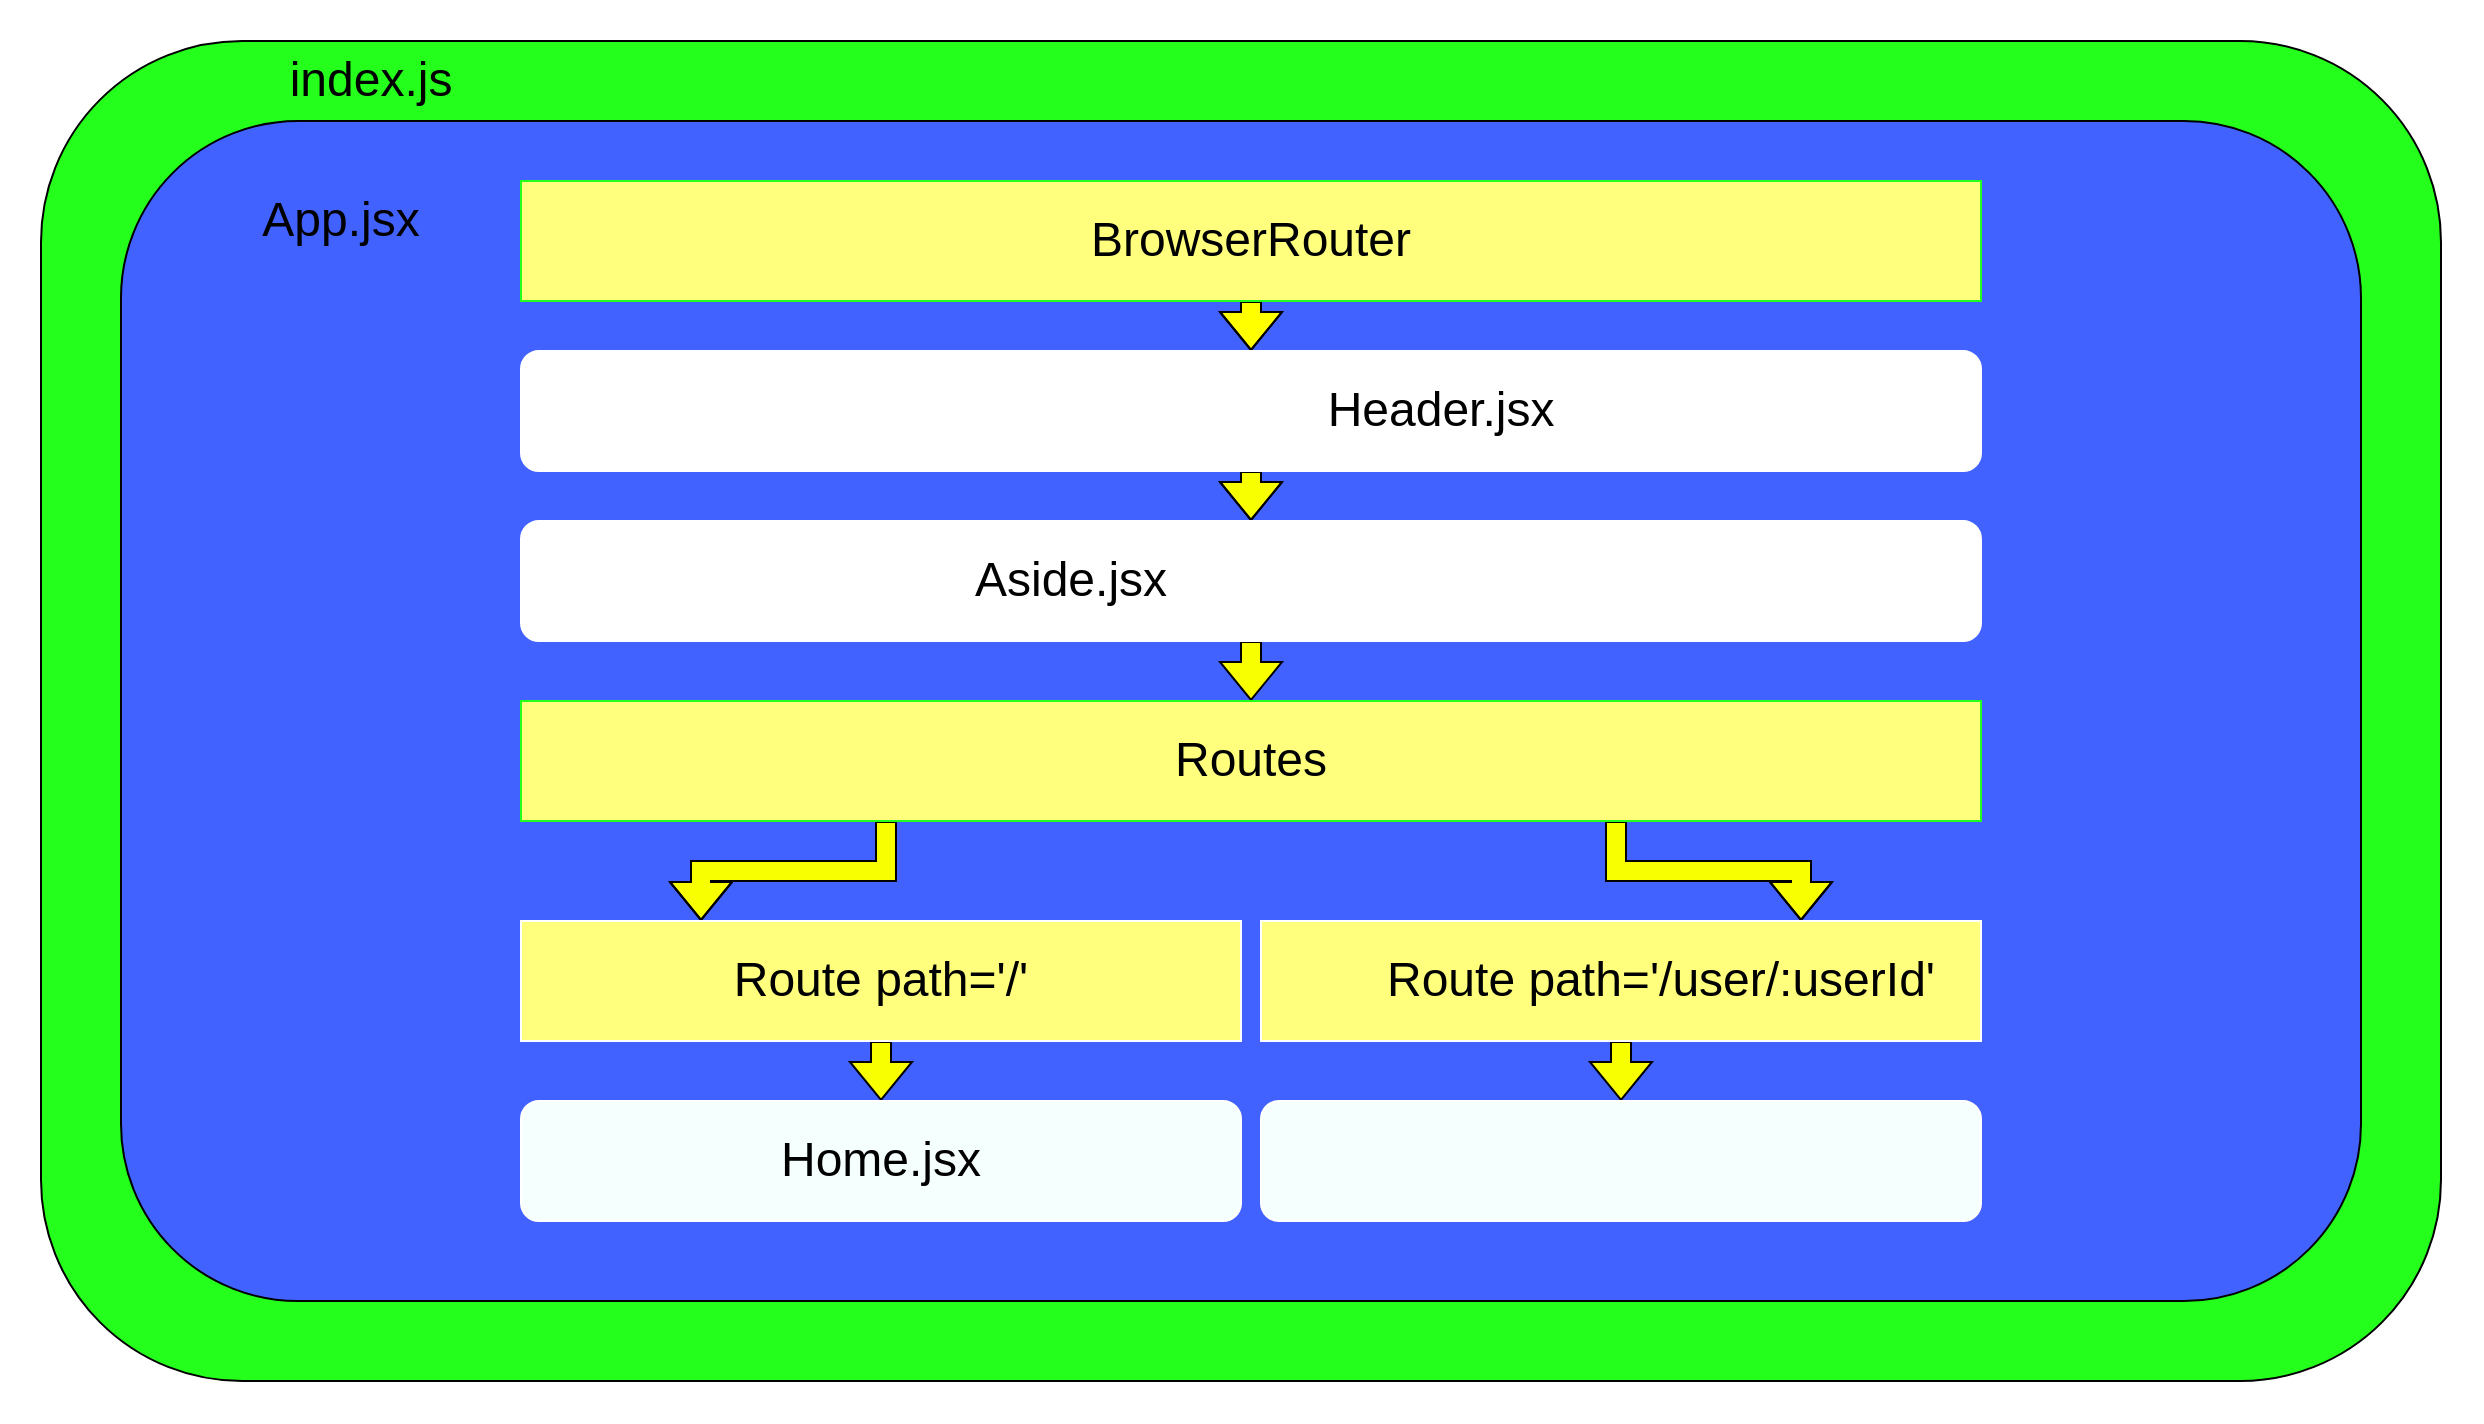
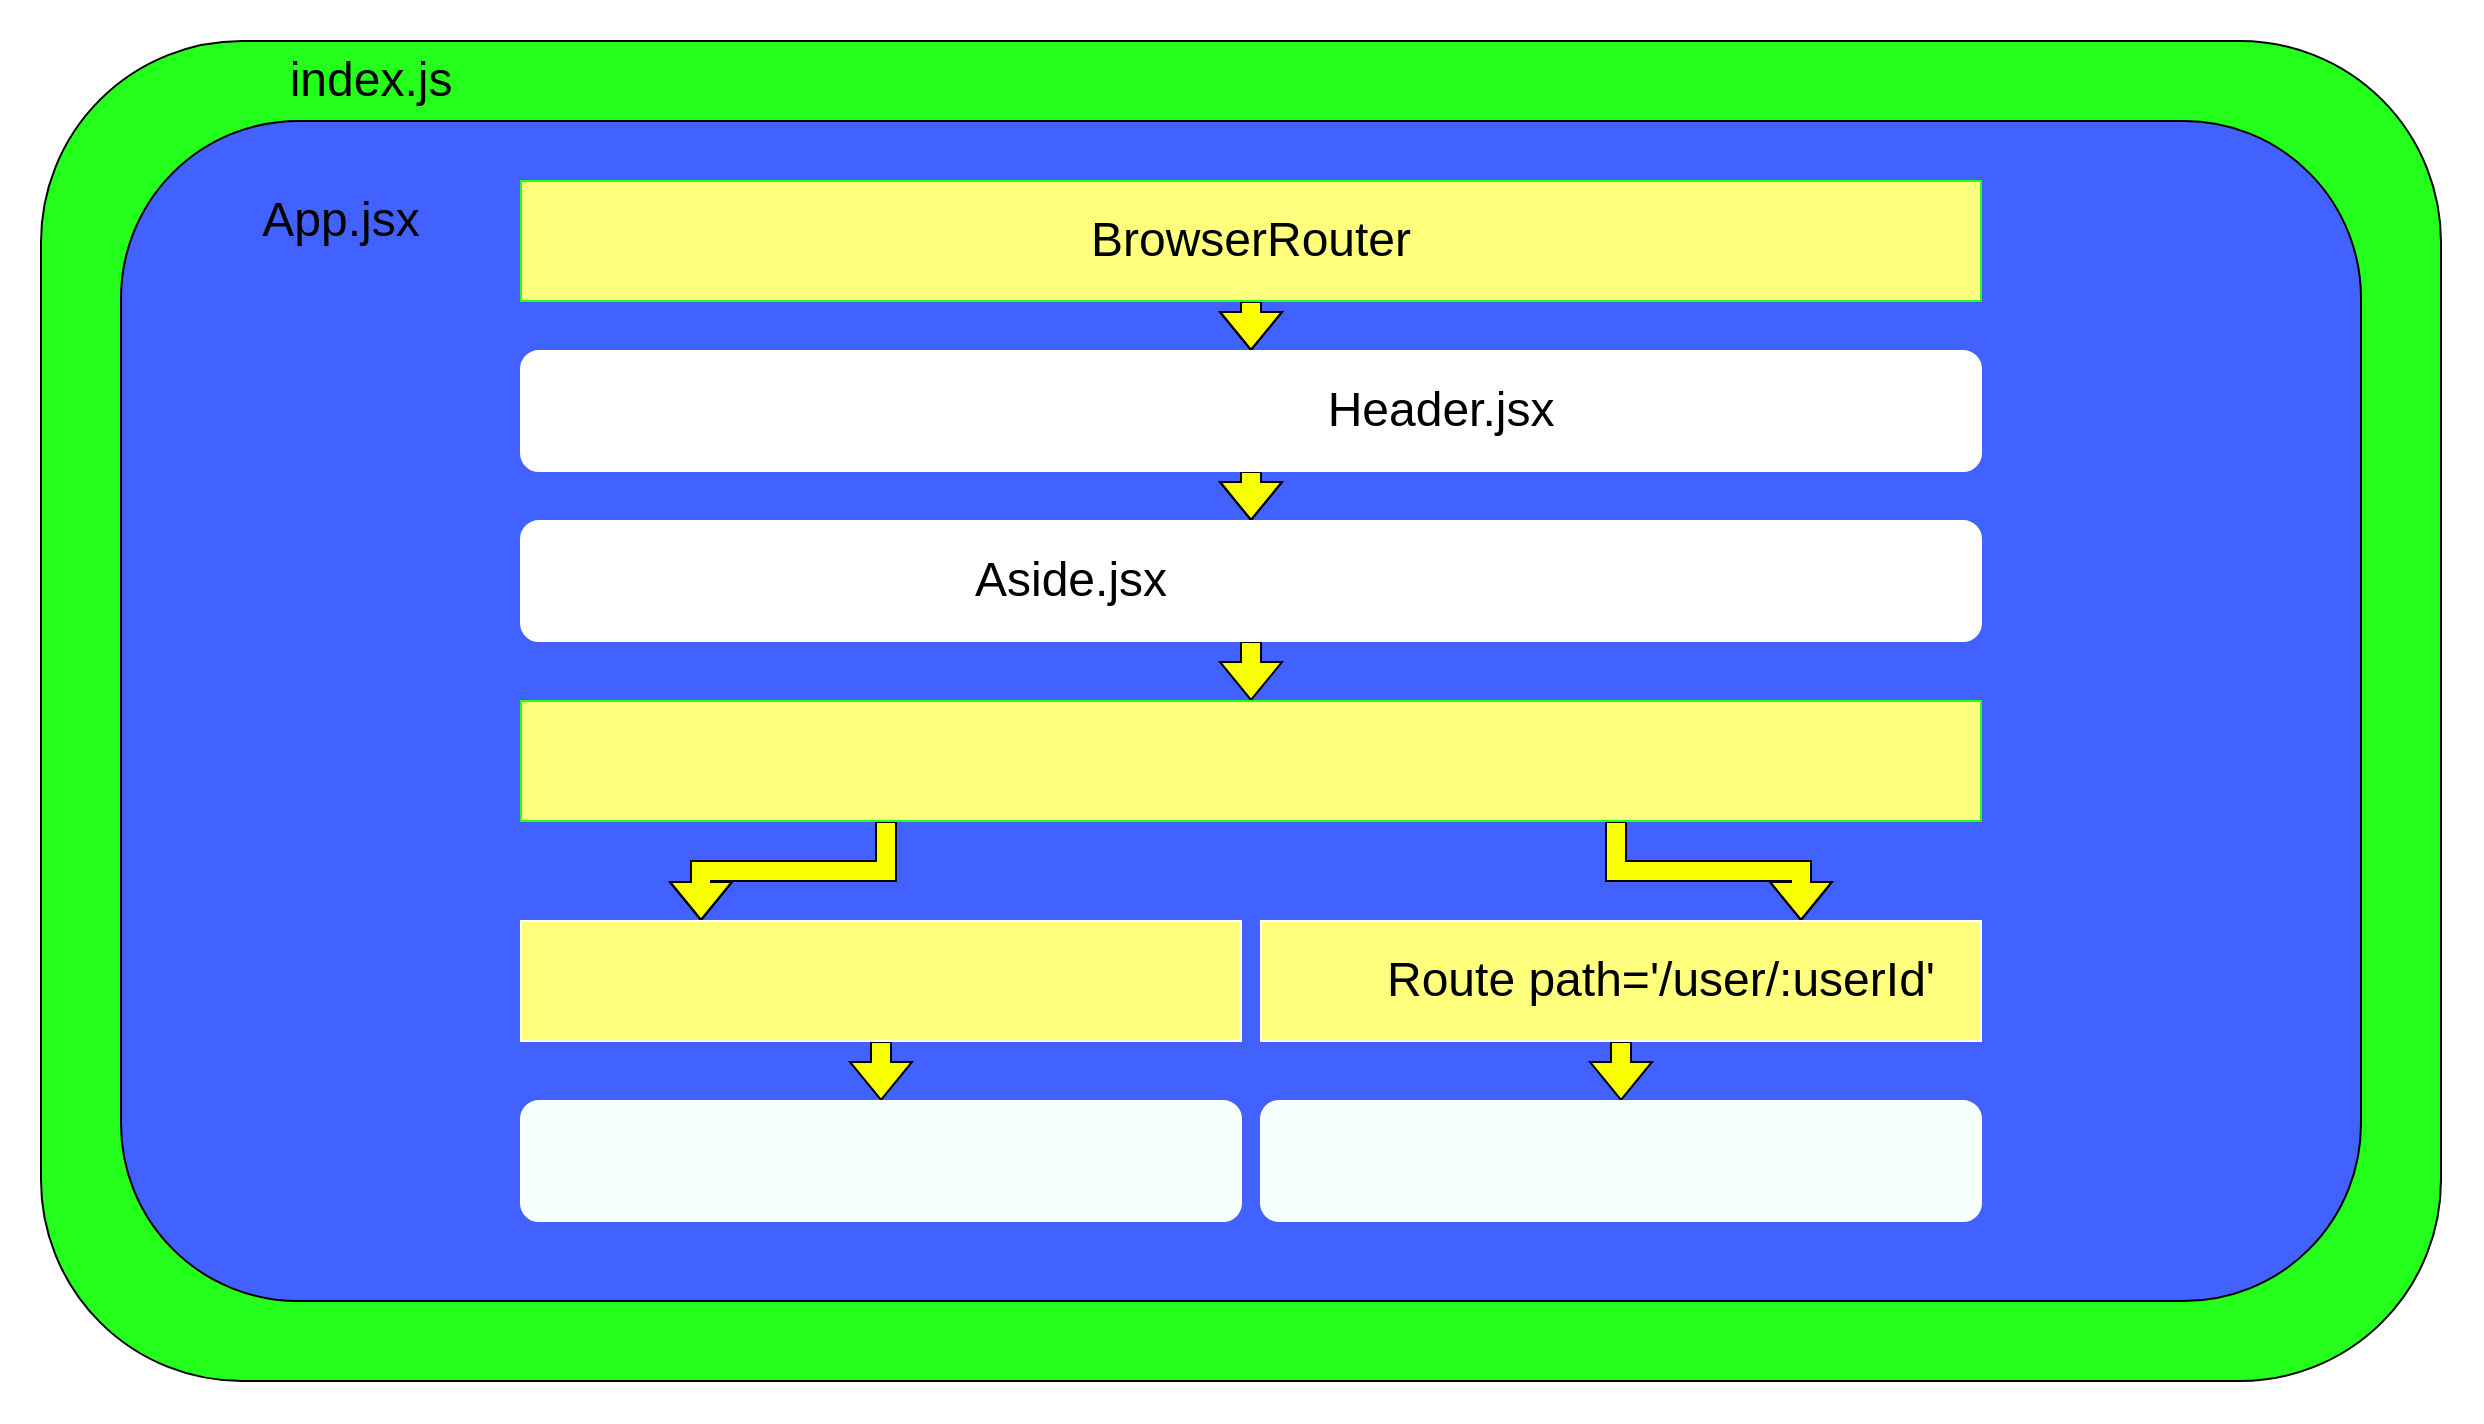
(1251, 761) -> none
(881, 981) -> none
(881, 1161) -> none
